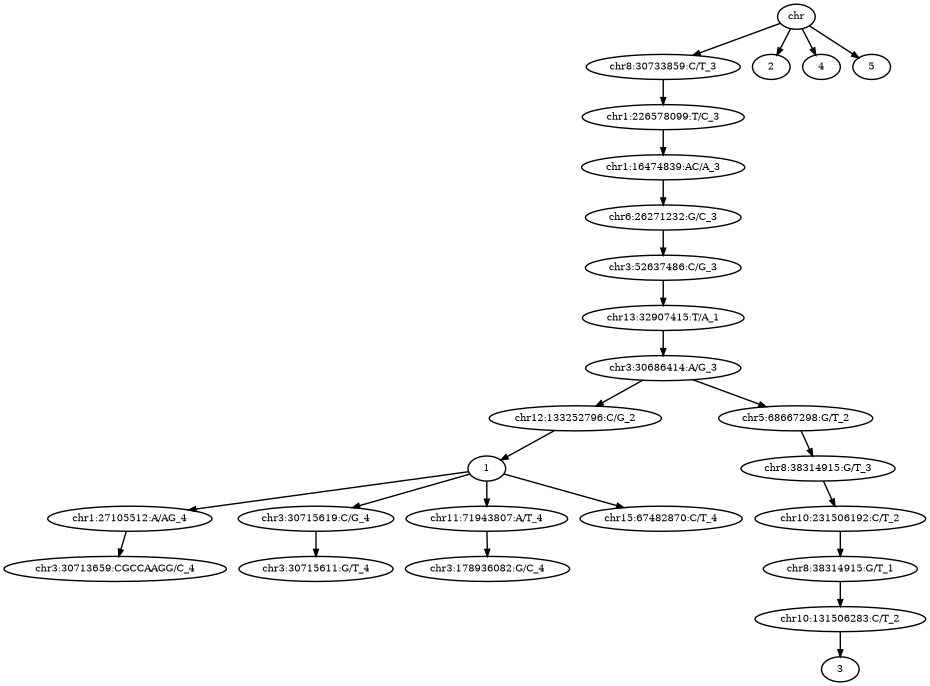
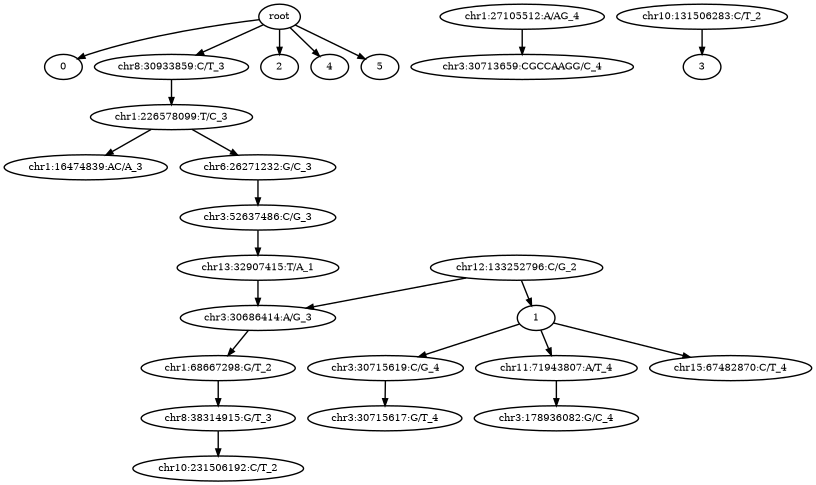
(796, 17) -> (280, 17)
none -> (63, 67)
(663, 67) -> (172, 67)
(663, 189) -> (212, 140)
(622, 391) -> (390, 292)
(796, 418) -> (218, 368)
(332, 490) -> none
(316, 569) -> (385, 418)
(840, 569) -> none
